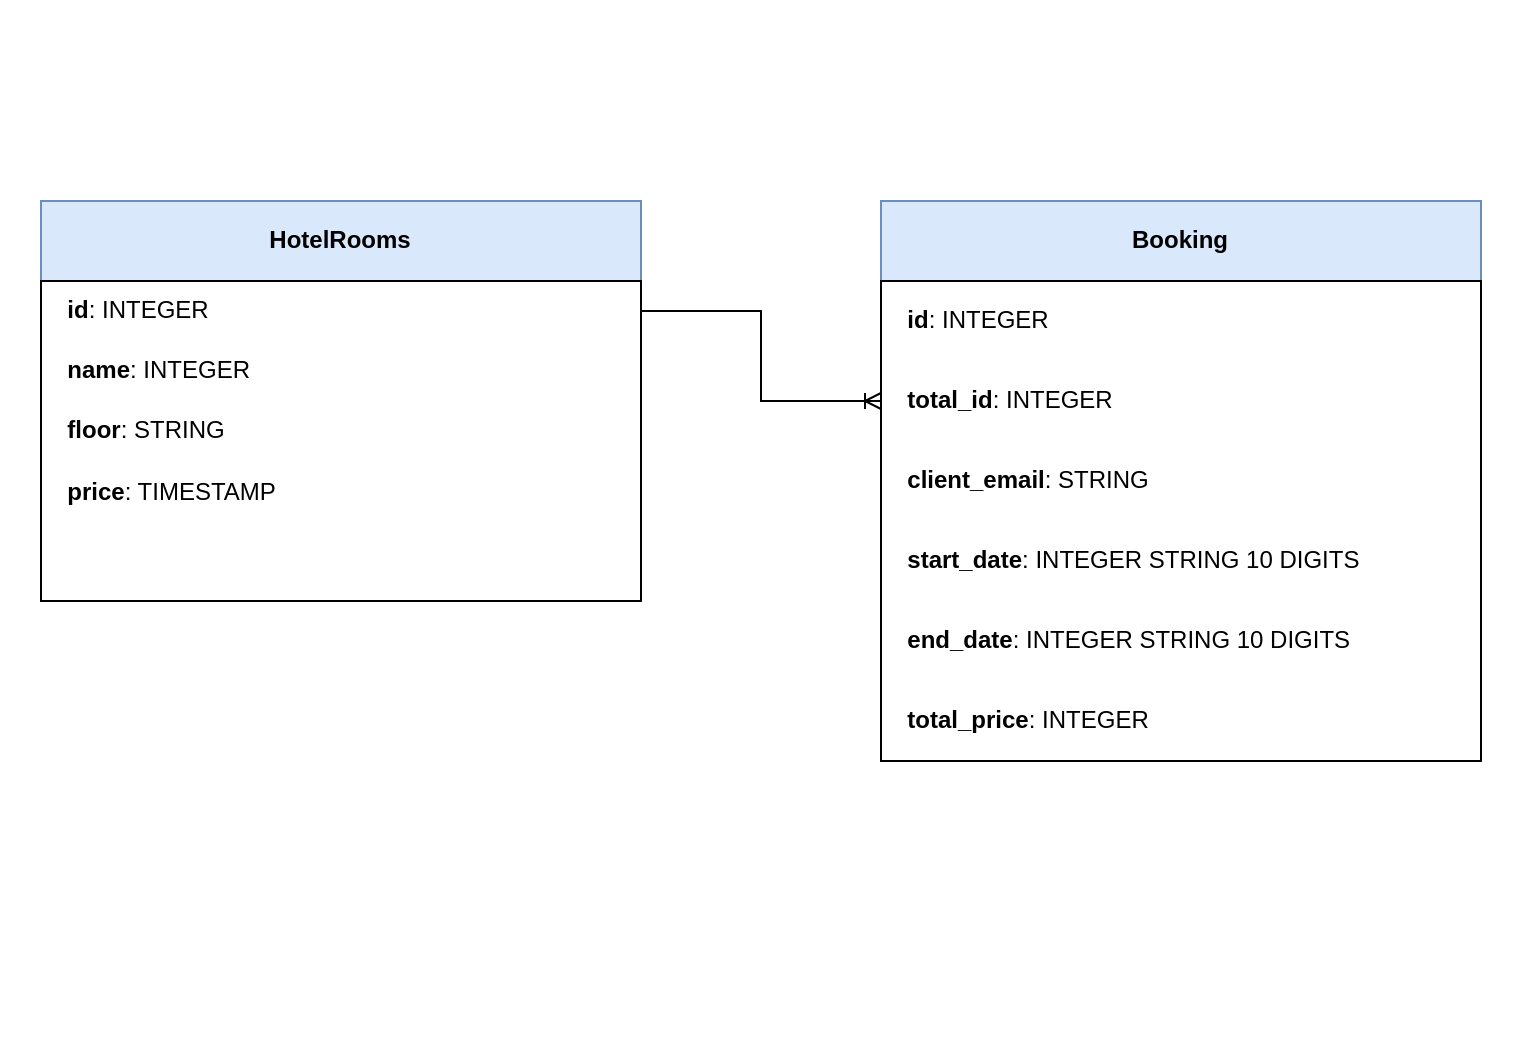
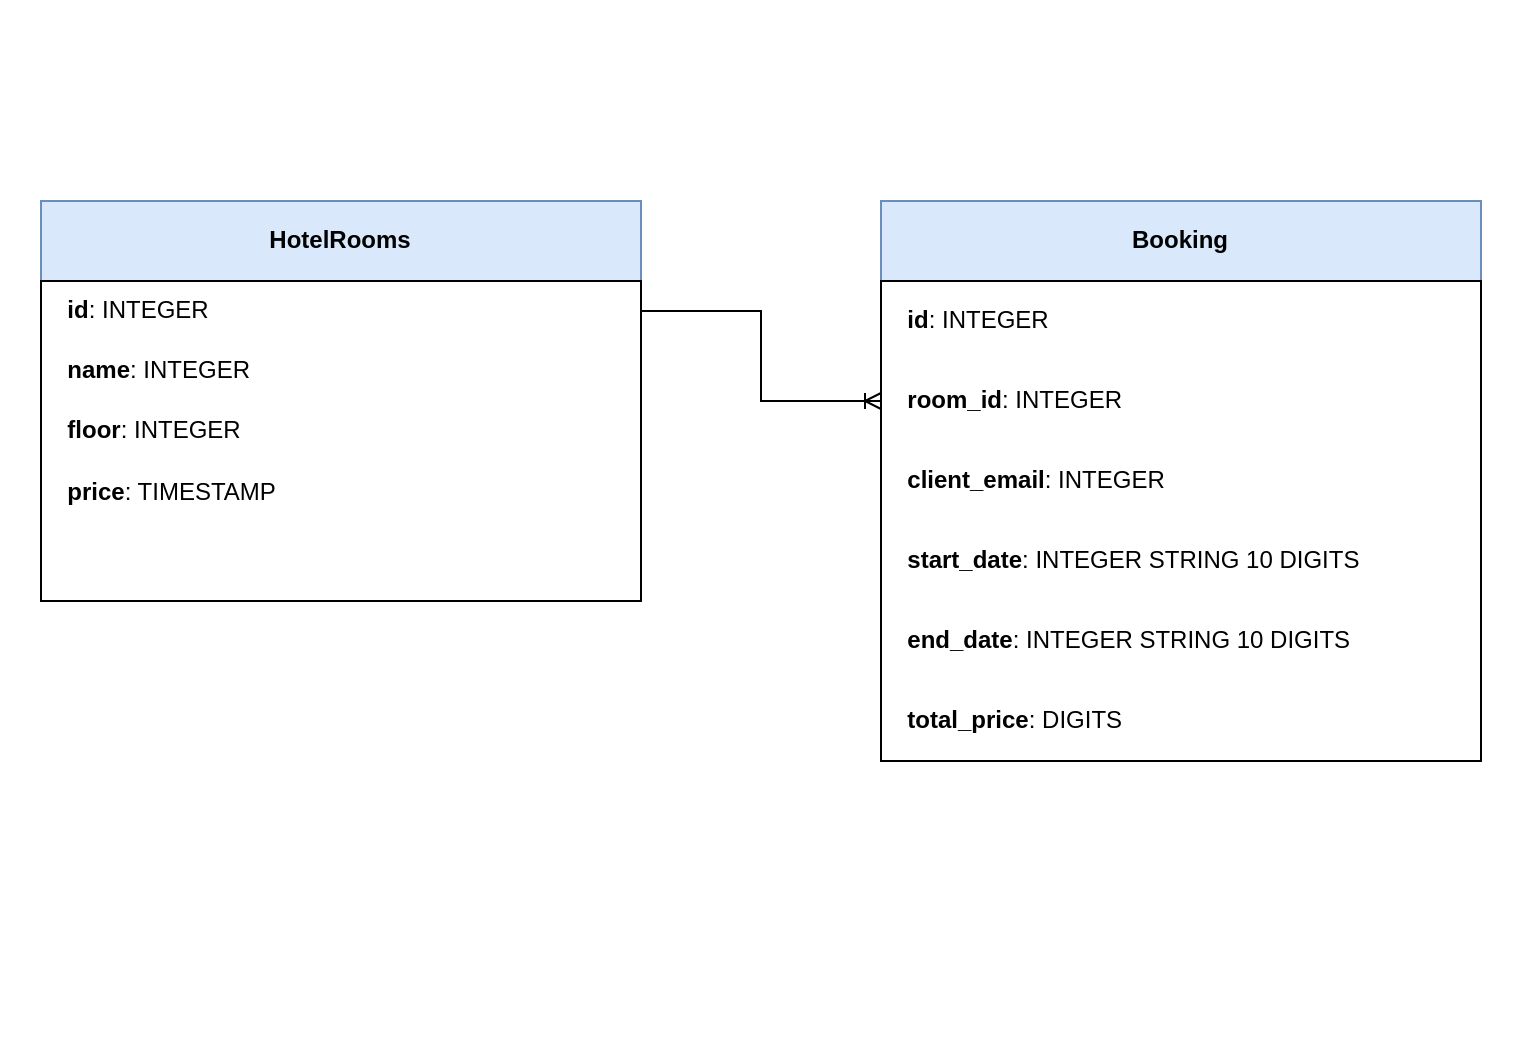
(997, 401) -> (993, 401)
(133, 431) -> (140, 431)
(1011, 481) -> (1017, 481)
(1017, 721) -> (1010, 721)
